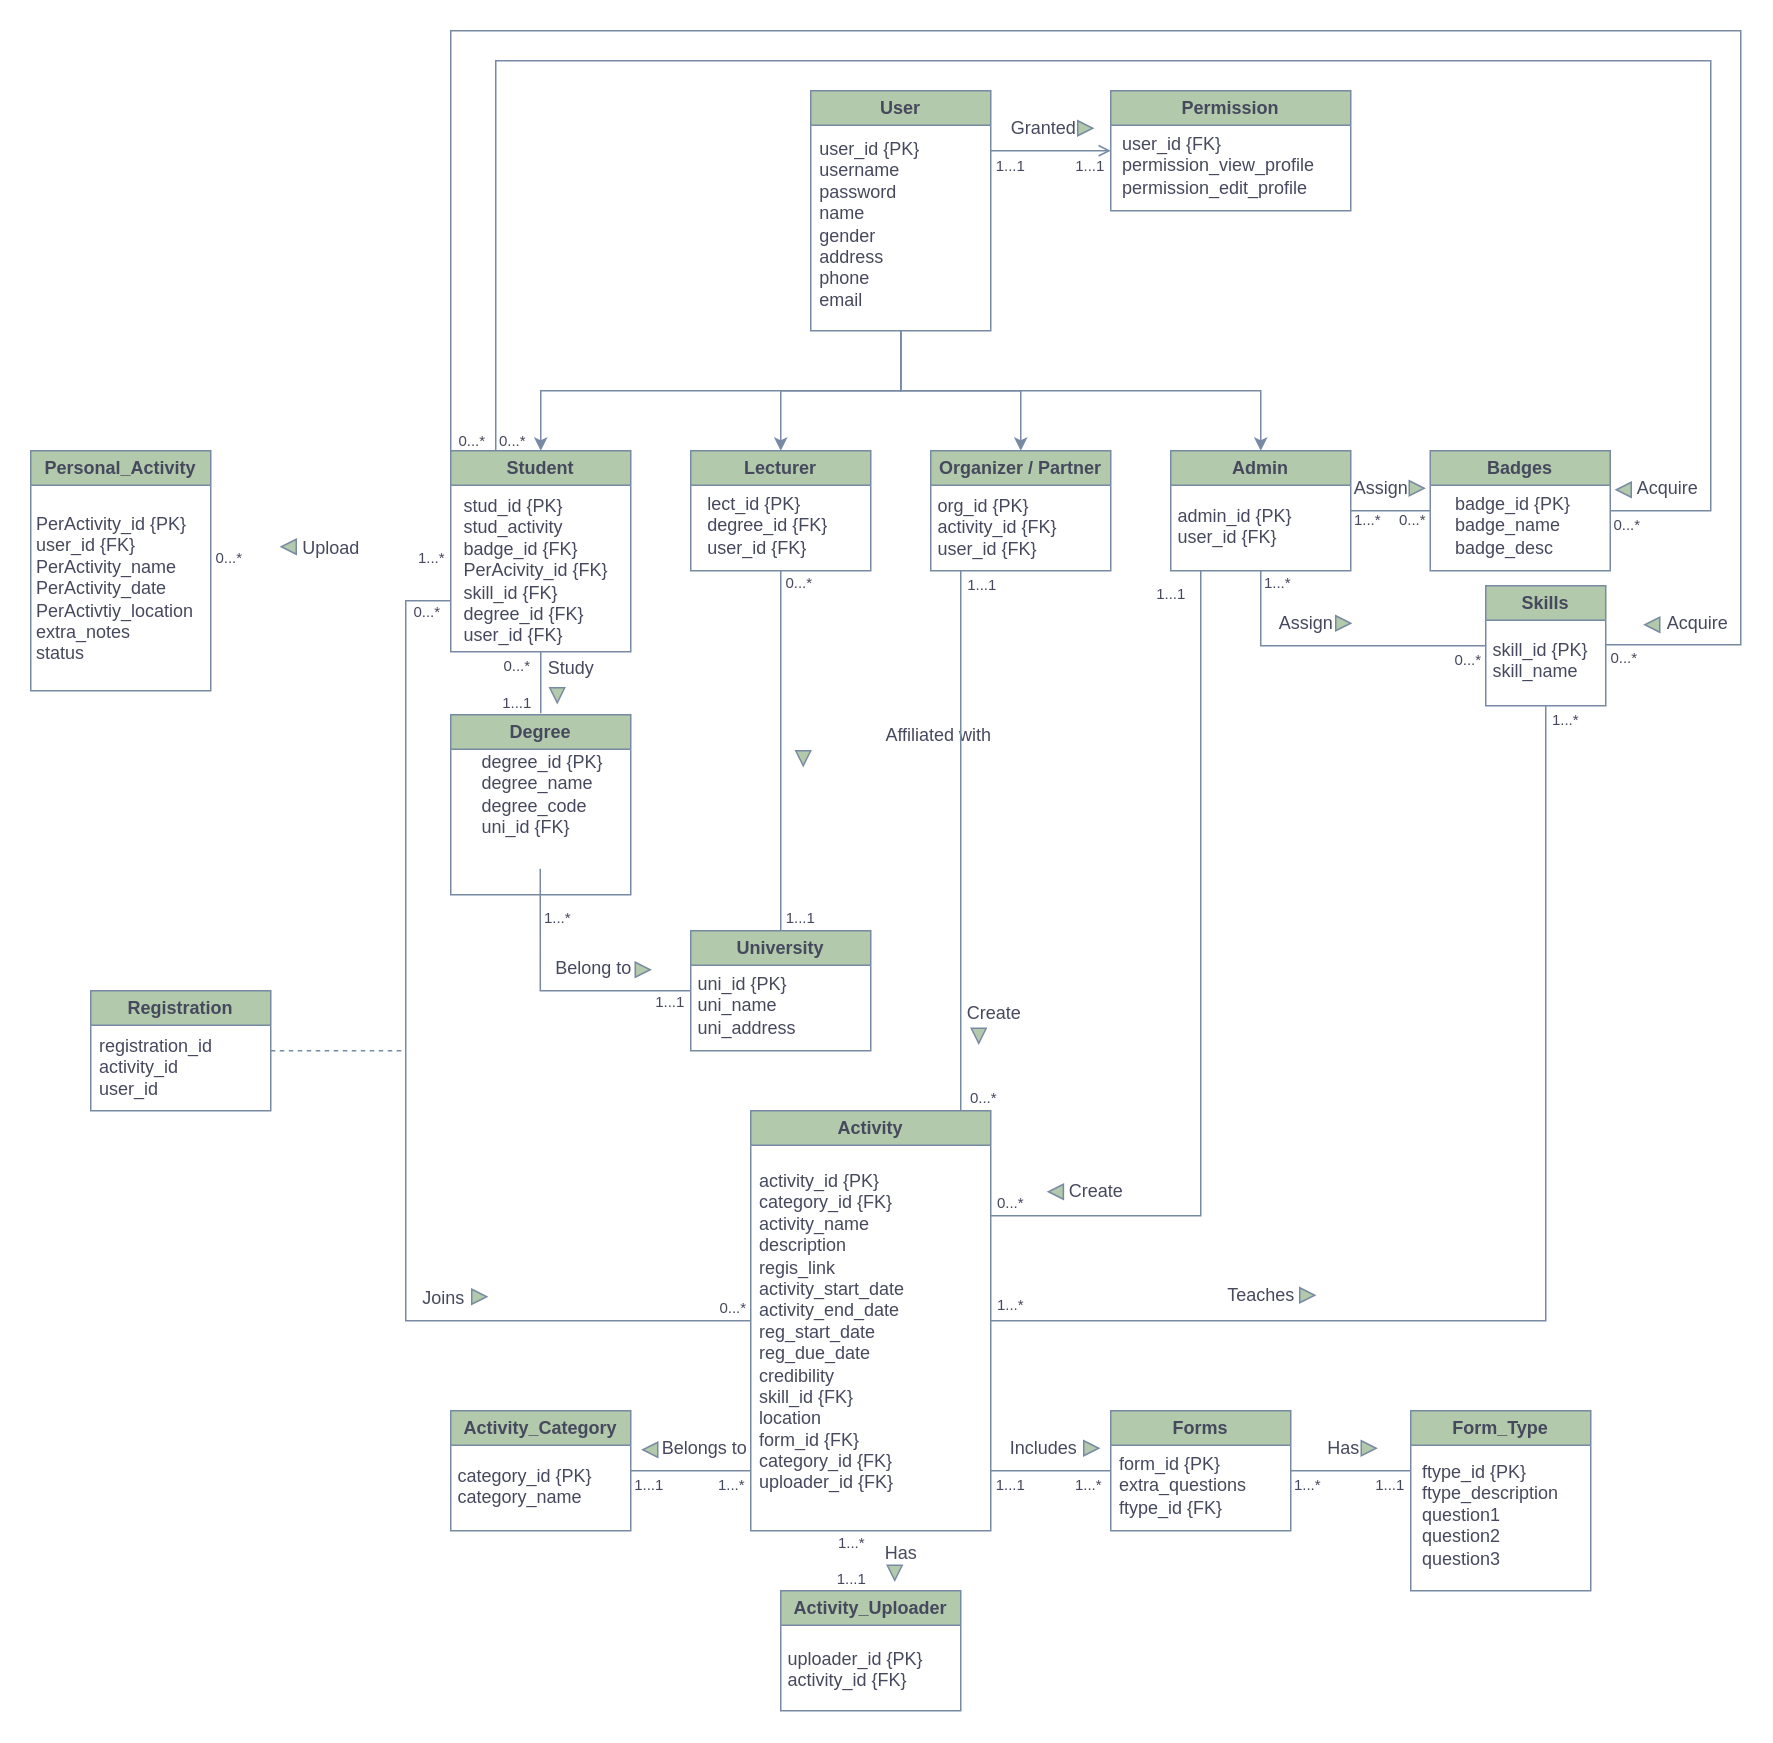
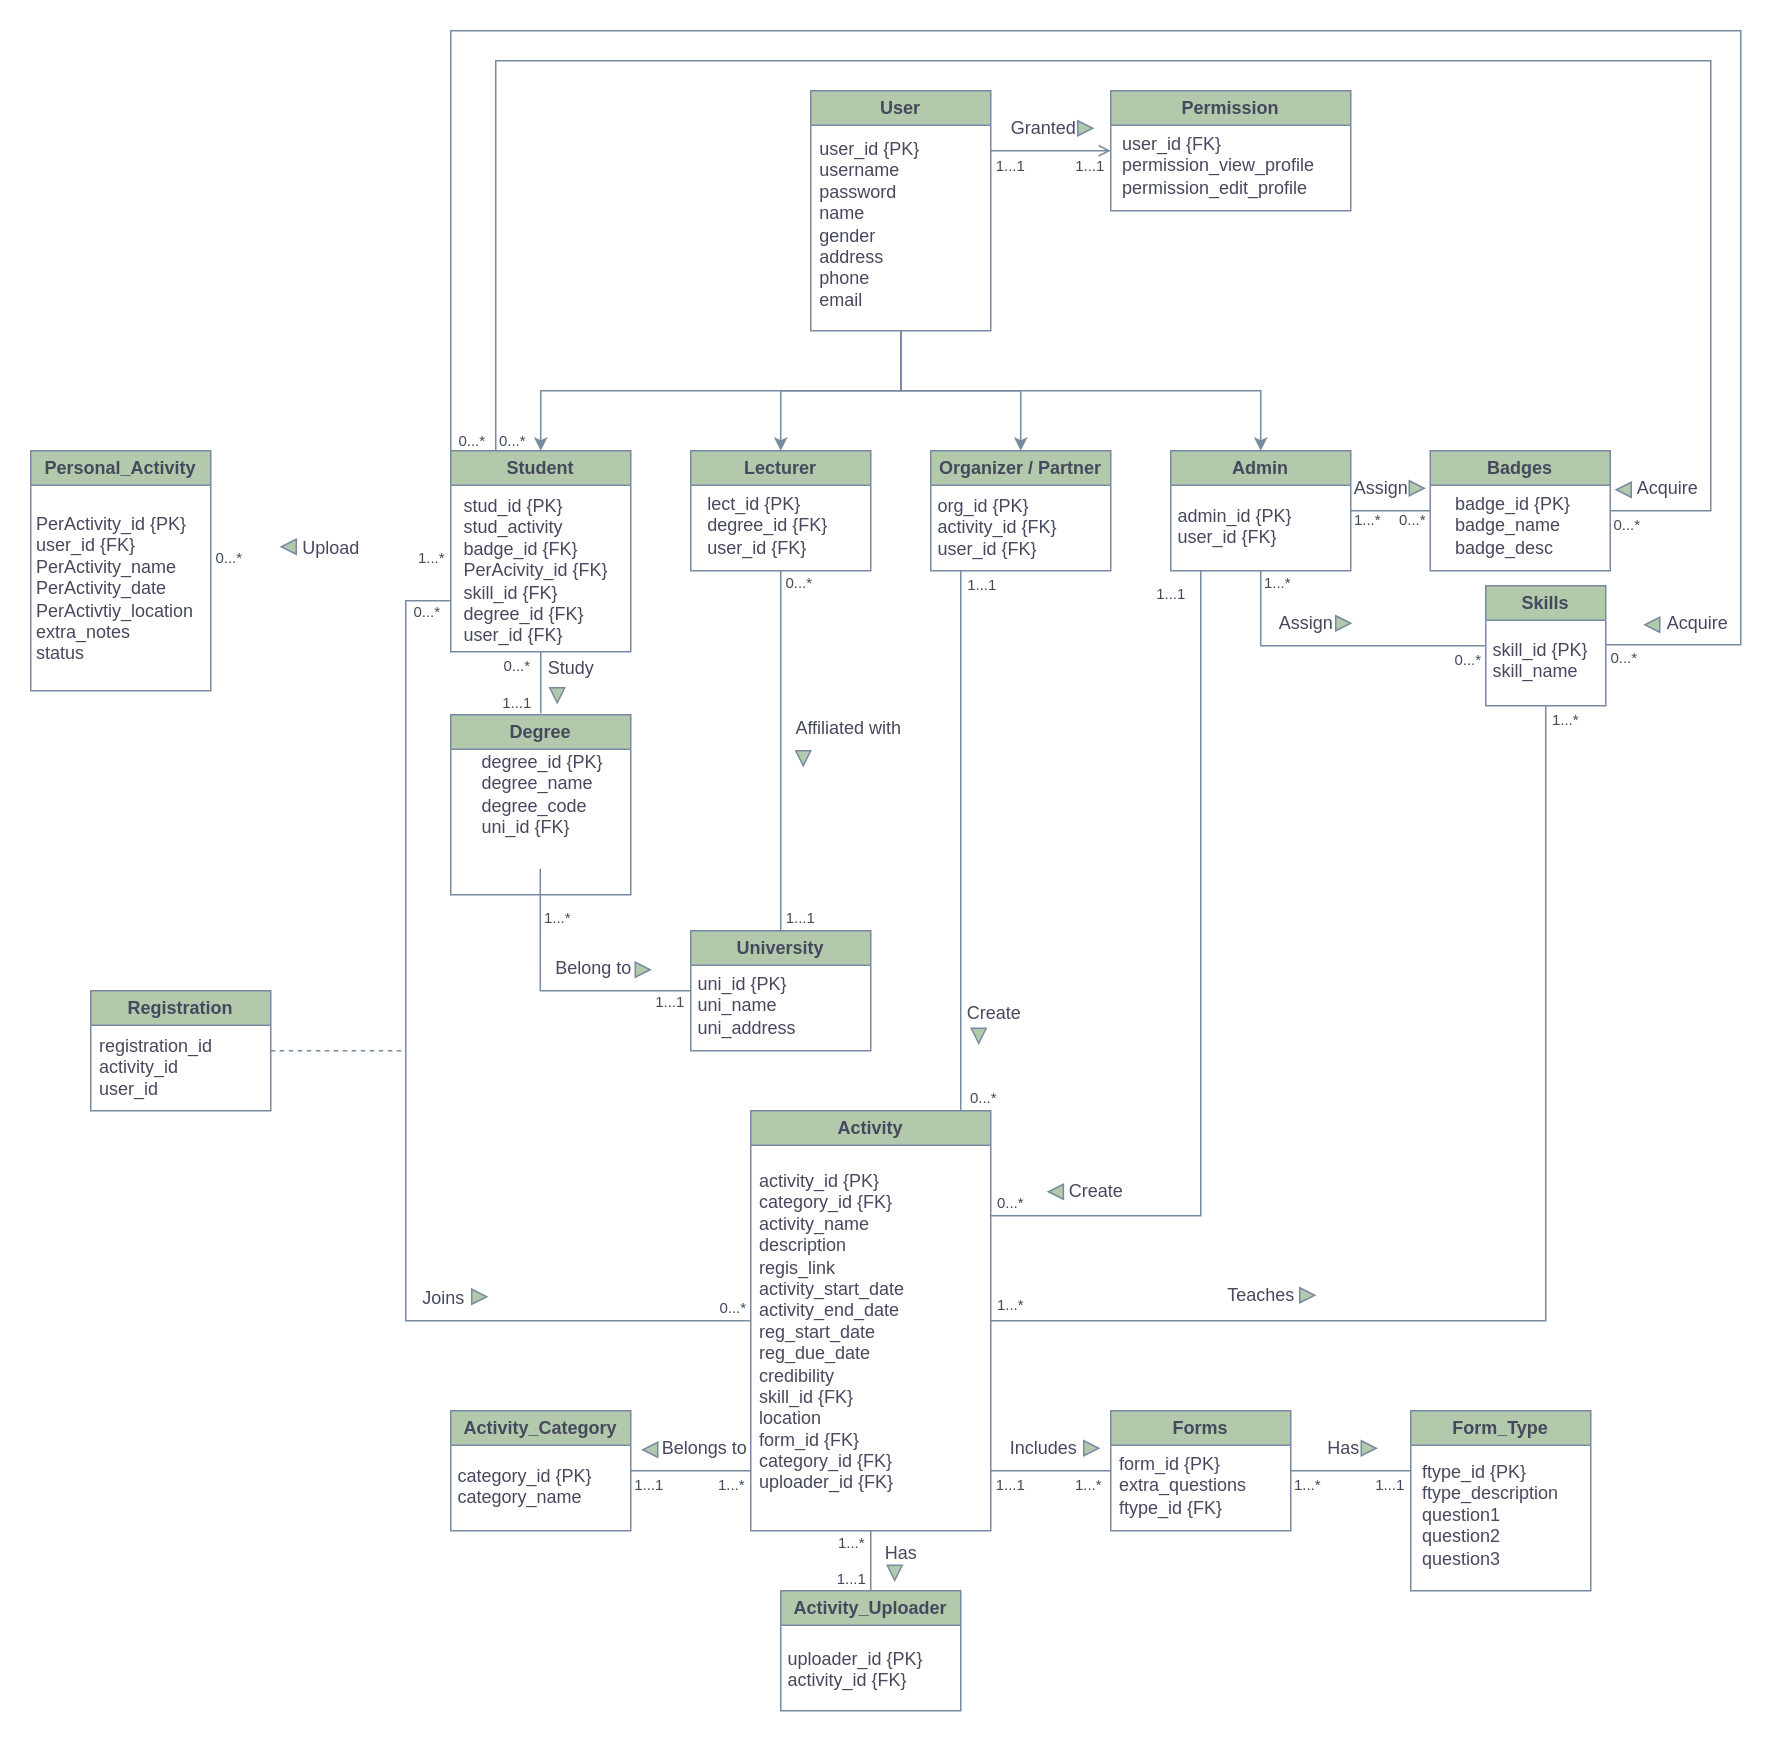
(938, 736) -> (848, 728)
none -> (871, 1562)
